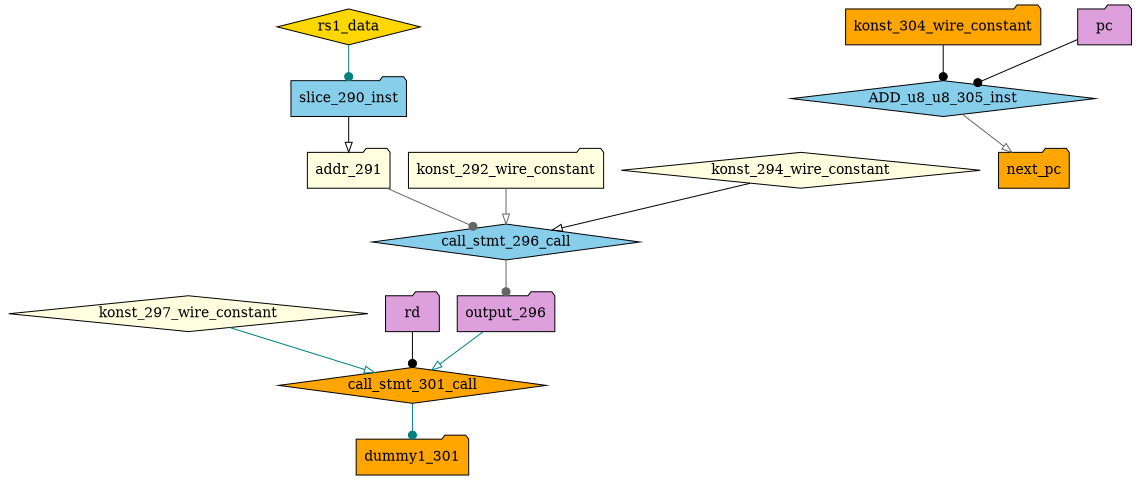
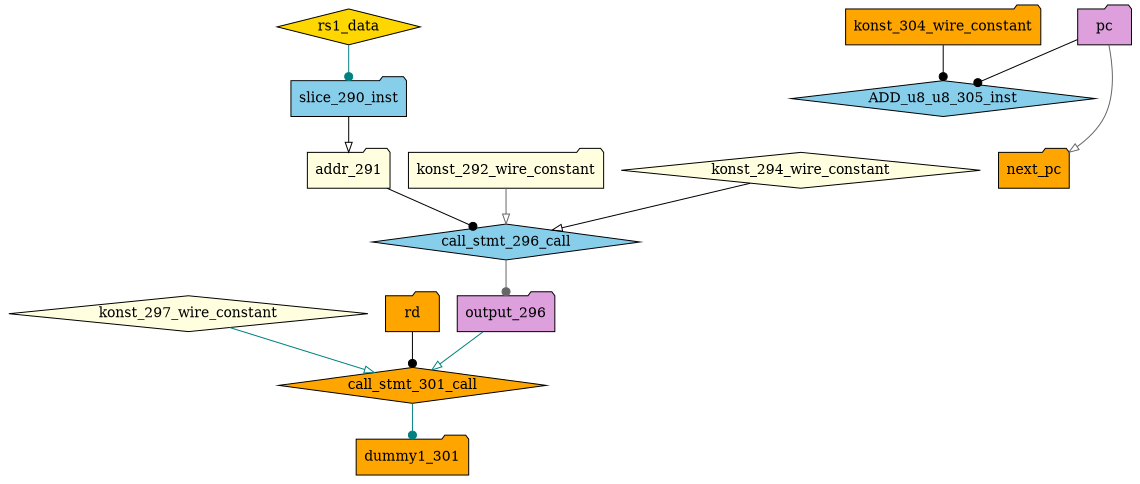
(983, 130) -> (1110, 101)
(428, 207) -> (428, 207)
(412, 314) -> (412, 314)
